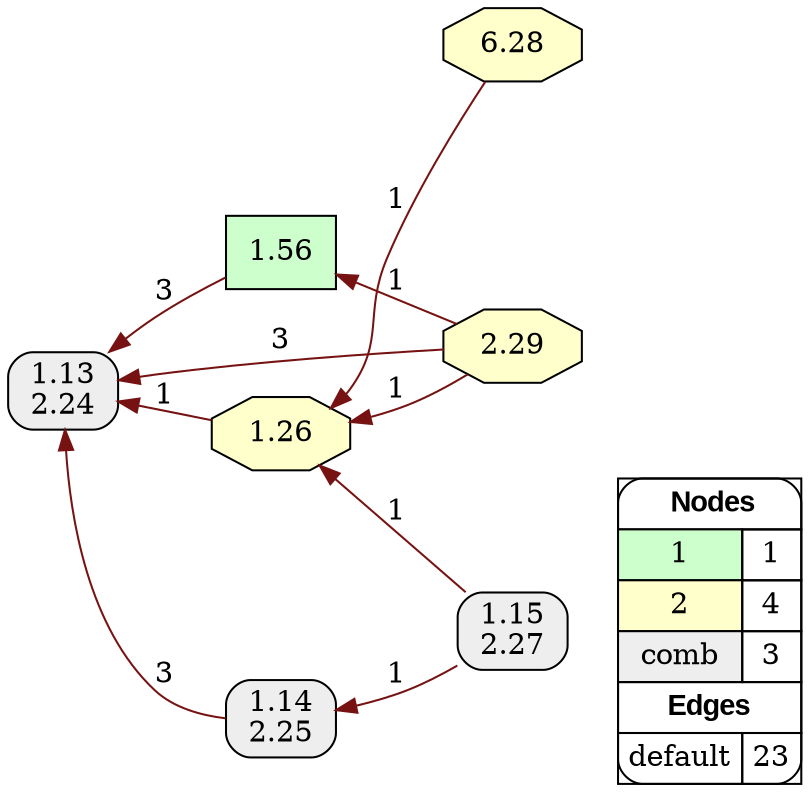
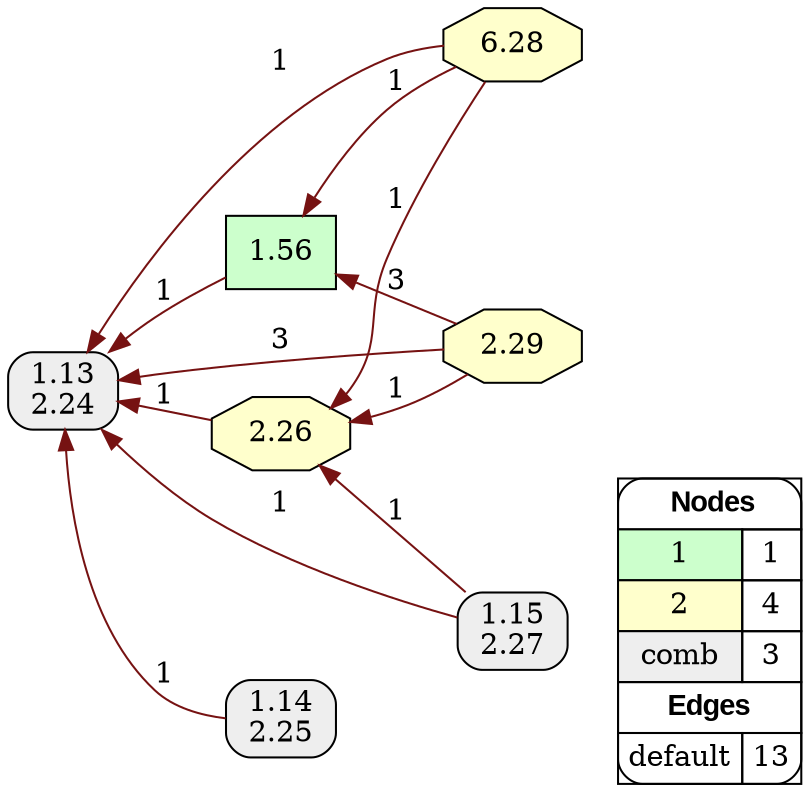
none -> (375, 121)
none -> (245, 155)
(397, 282) -> (397, 282)
(165, 292) -> (165, 292)
(281, 434) -> (281, 434)
(165, 675) -> (165, 675)
(408, 690) -> (276, 552)
(772, 757) -> (772, 757)
